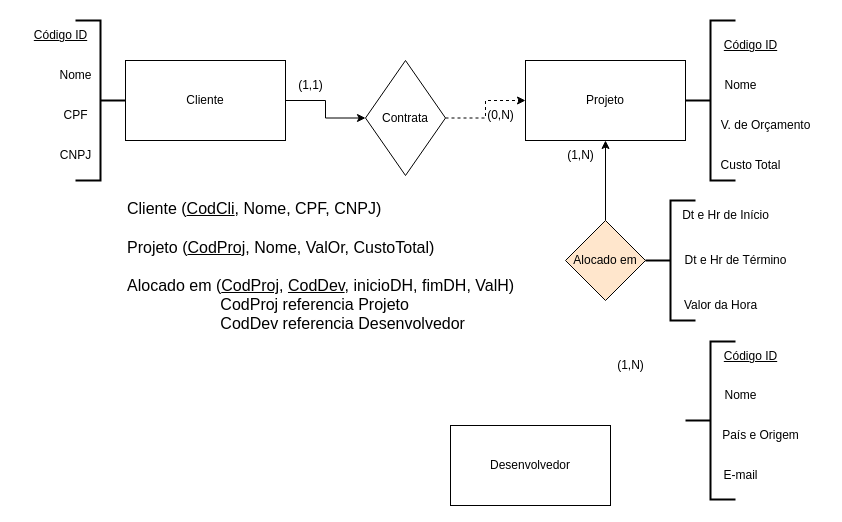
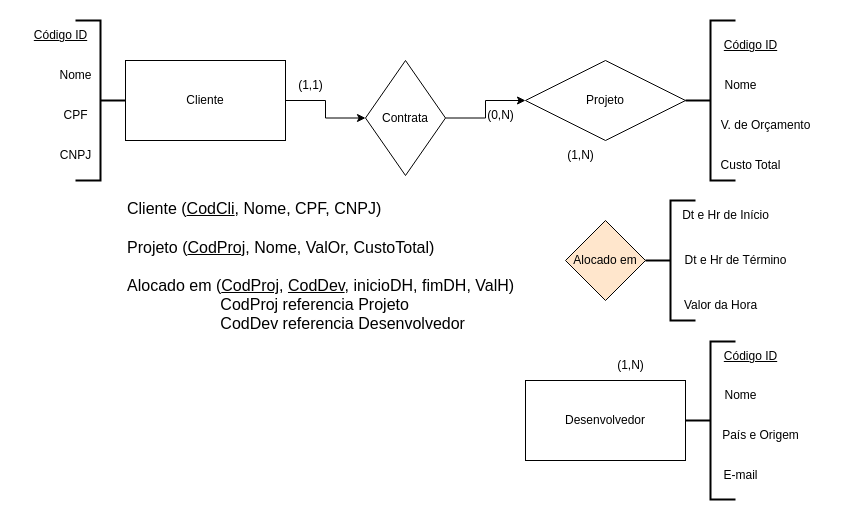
(606, 101) -> (606, 101)
(486, 112) -> (486, 112)
(606, 184) -> none
(531, 466) -> (606, 421)
